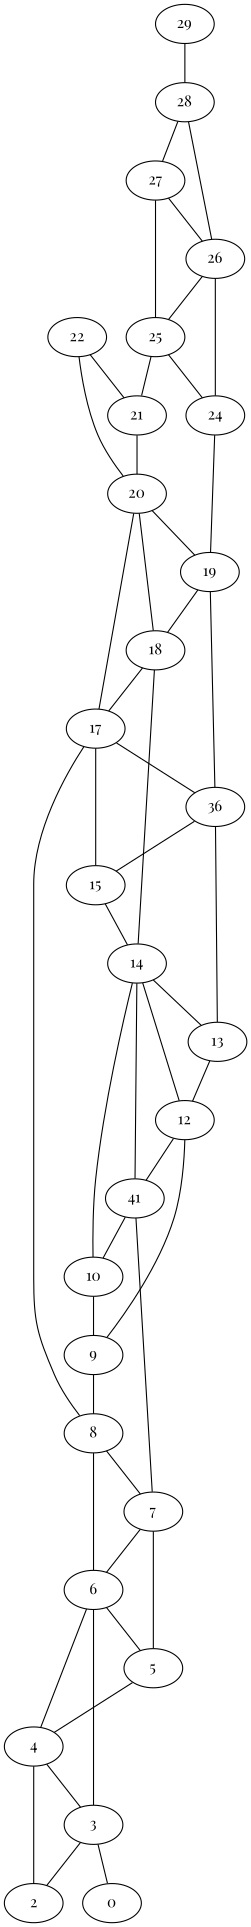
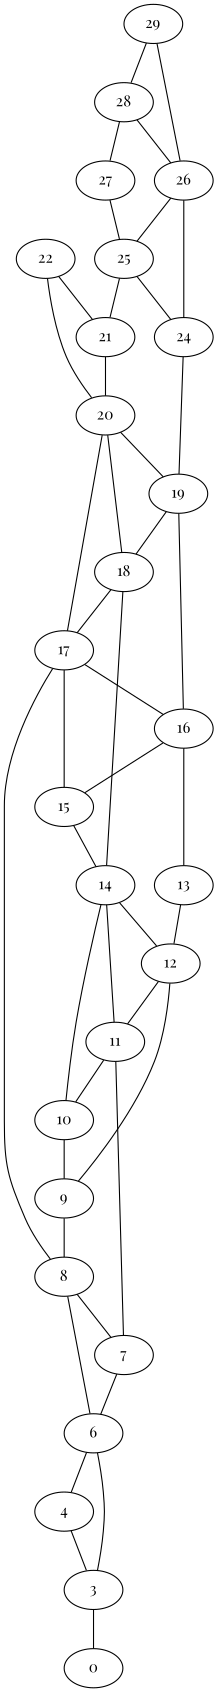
(185, 220) -> (169, 102)
(215, 807) -> (184, 729)
(177, 1003) -> none
(135, 1198) -> (115, 1042)
(153, 1668) -> none
(34, 1903) -> none
